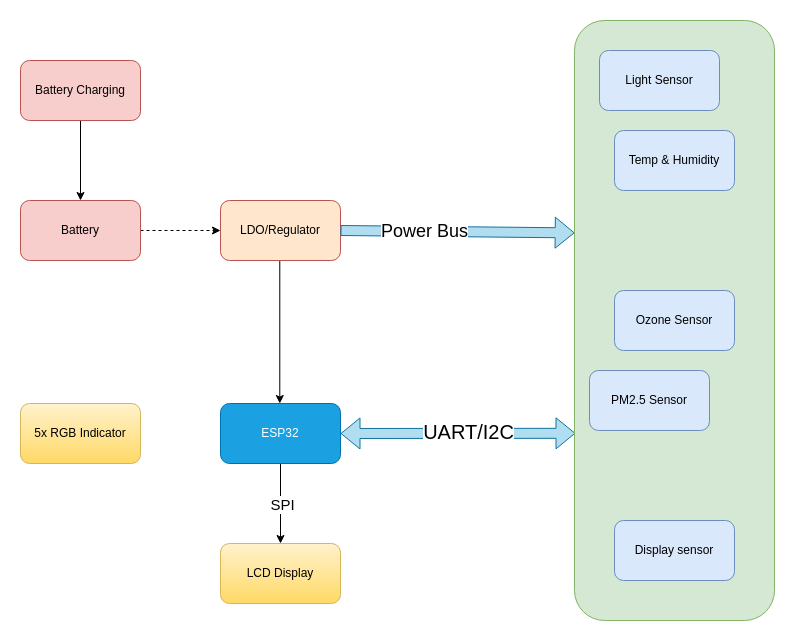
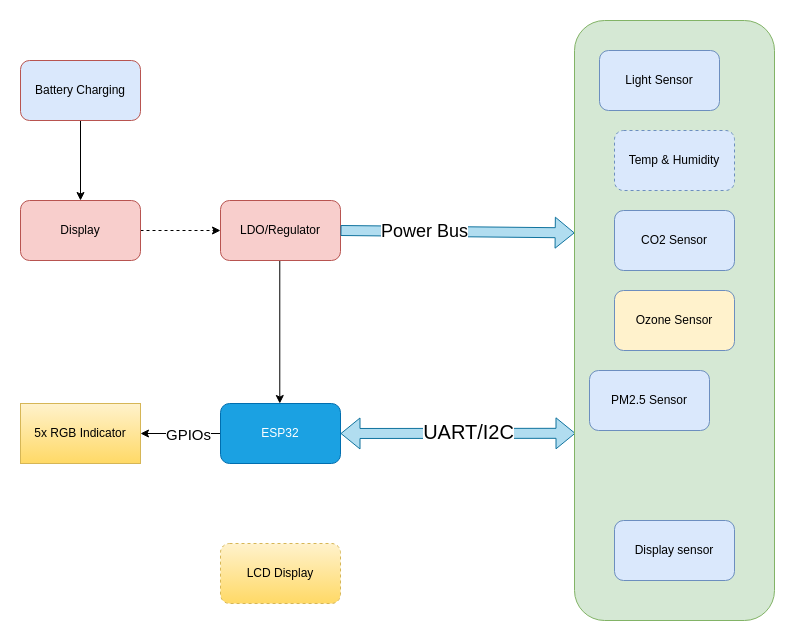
(81, 91) -> (81, 91)
(675, 161) -> (675, 161)
(81, 231) -> (81, 231)
(281, 231) -> (281, 231)
none -> (675, 241)
(675, 321) -> (675, 321)
(81, 434) -> (81, 434)
none -> (184, 434)
(281, 500) -> none
(281, 574) -> (281, 574)
